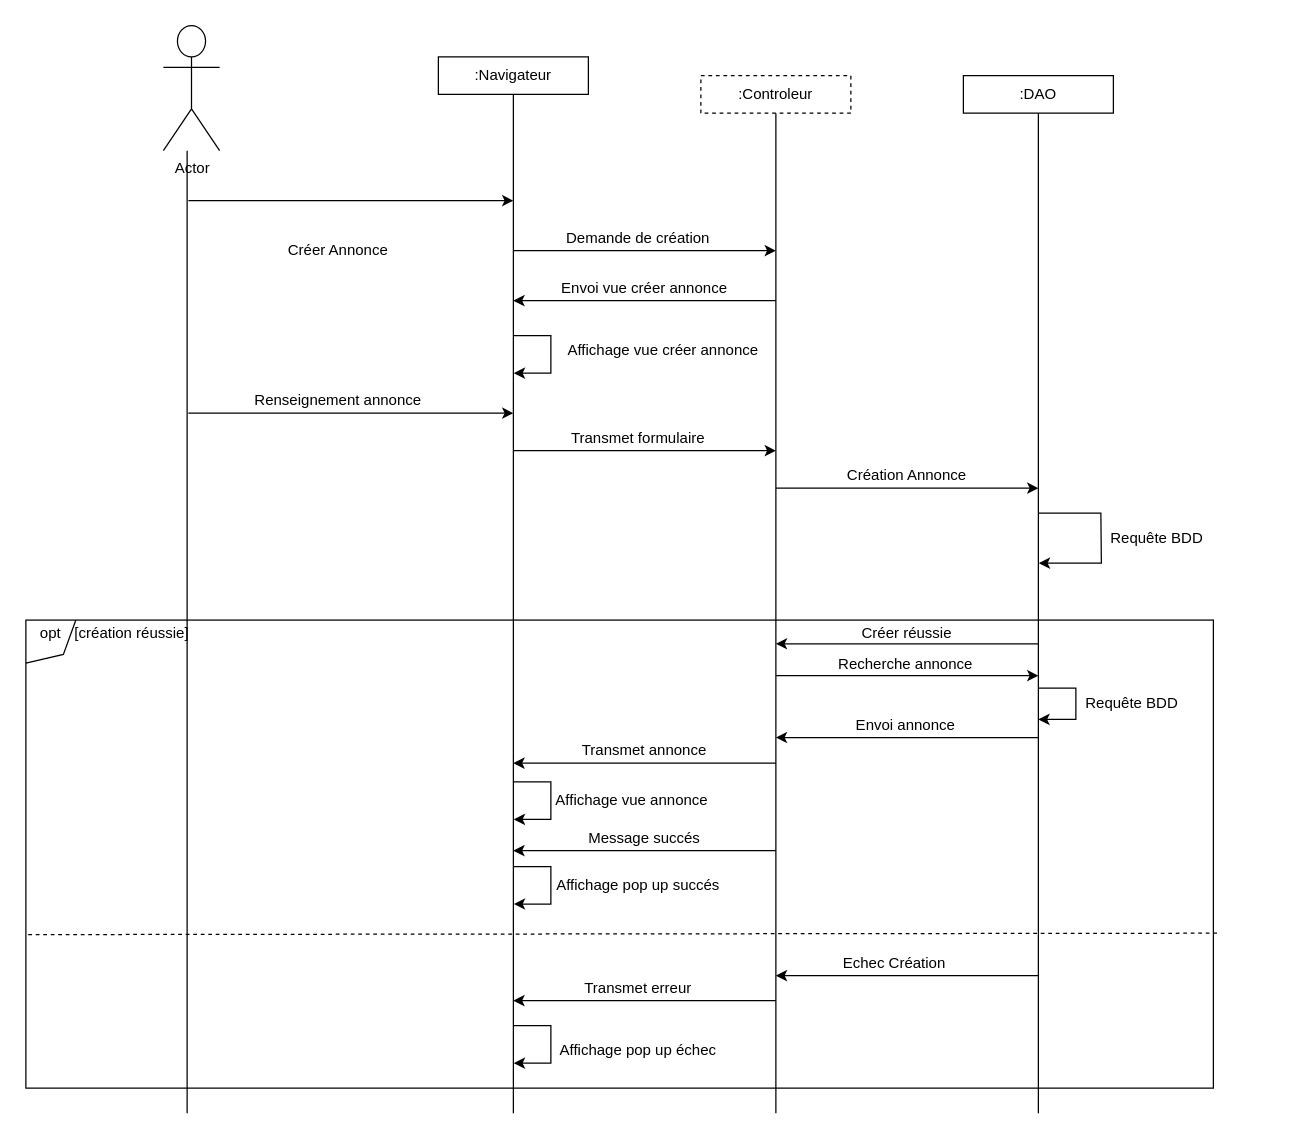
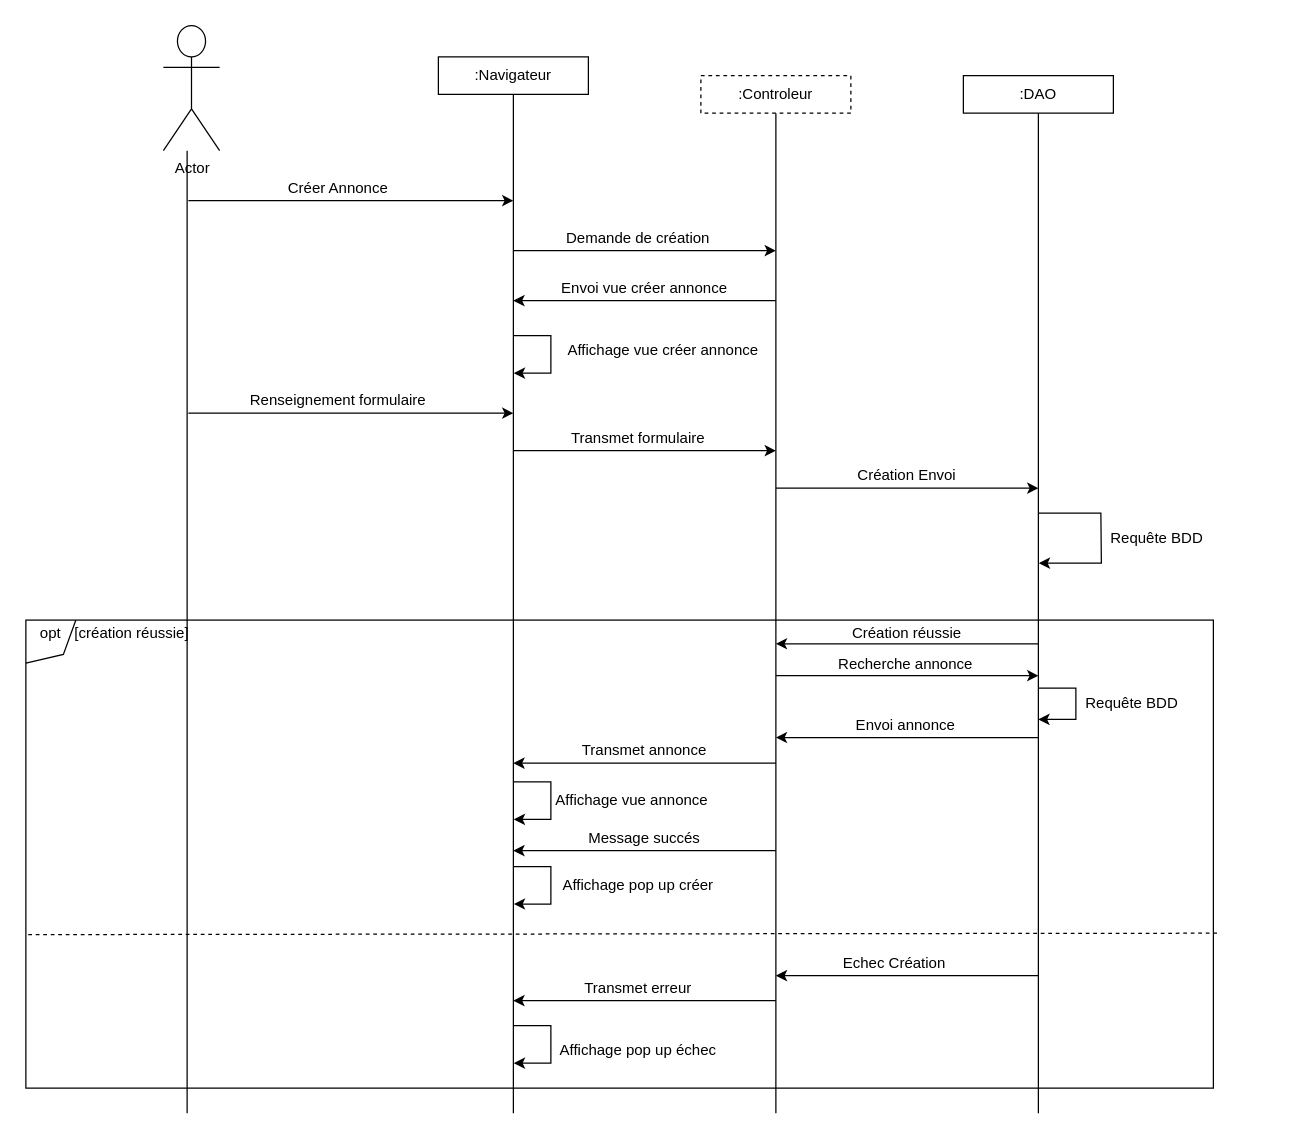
(338, 251) -> (338, 188)
(338, 401) -> (338, 401)
(907, 476) -> (907, 476)
(907, 633) -> (907, 633)
(638, 886) -> (638, 886)
